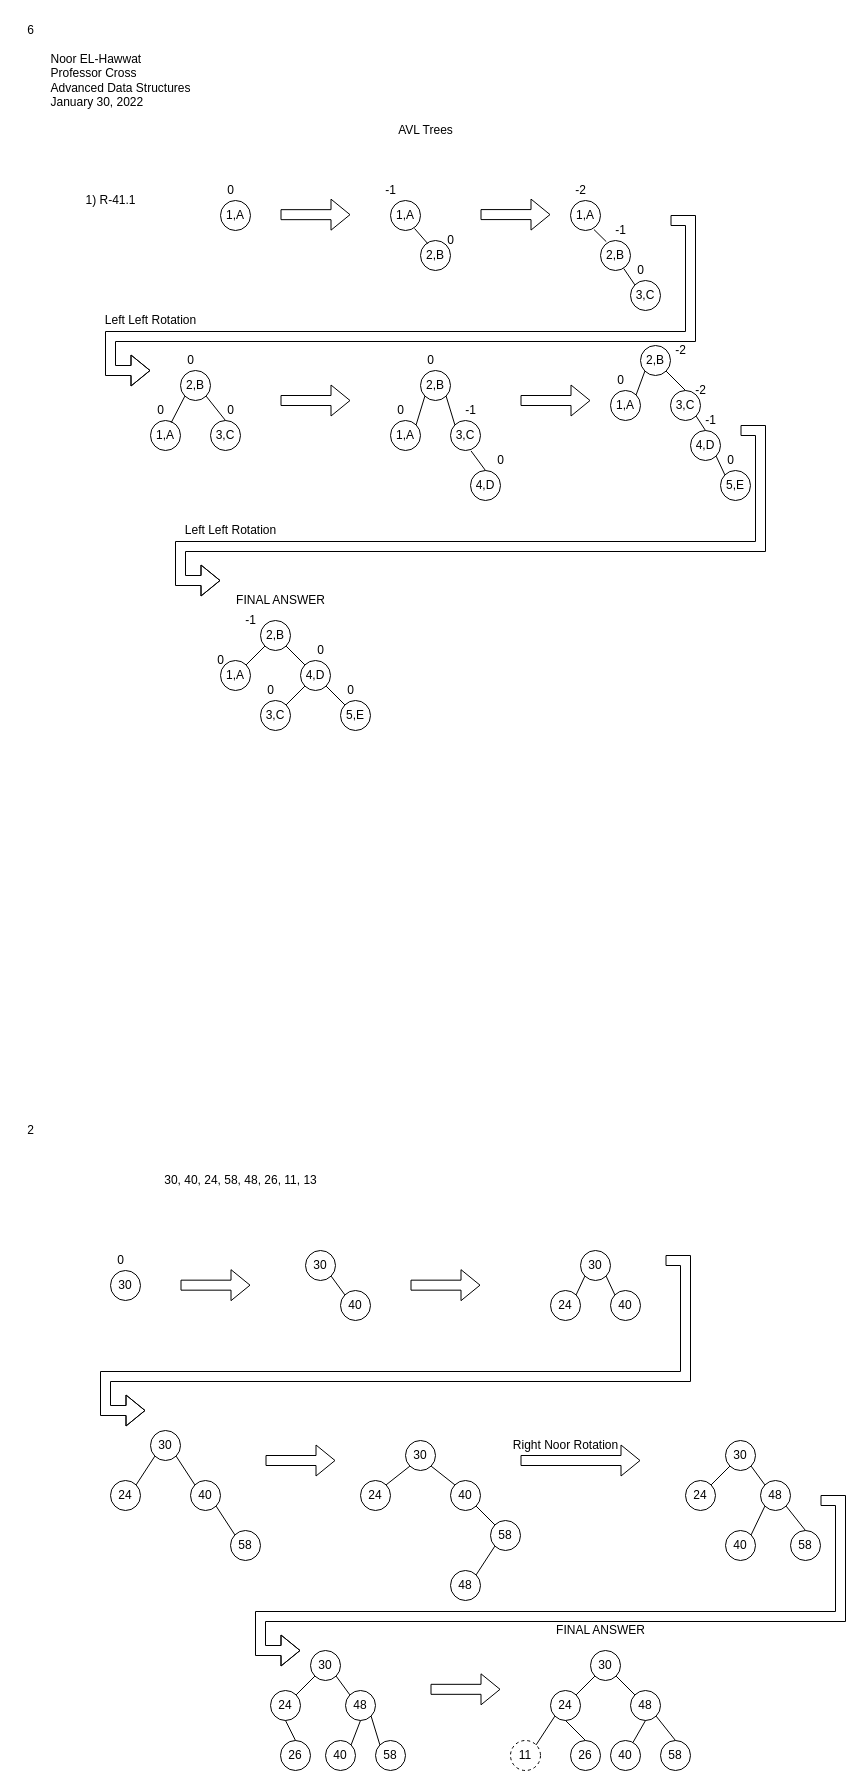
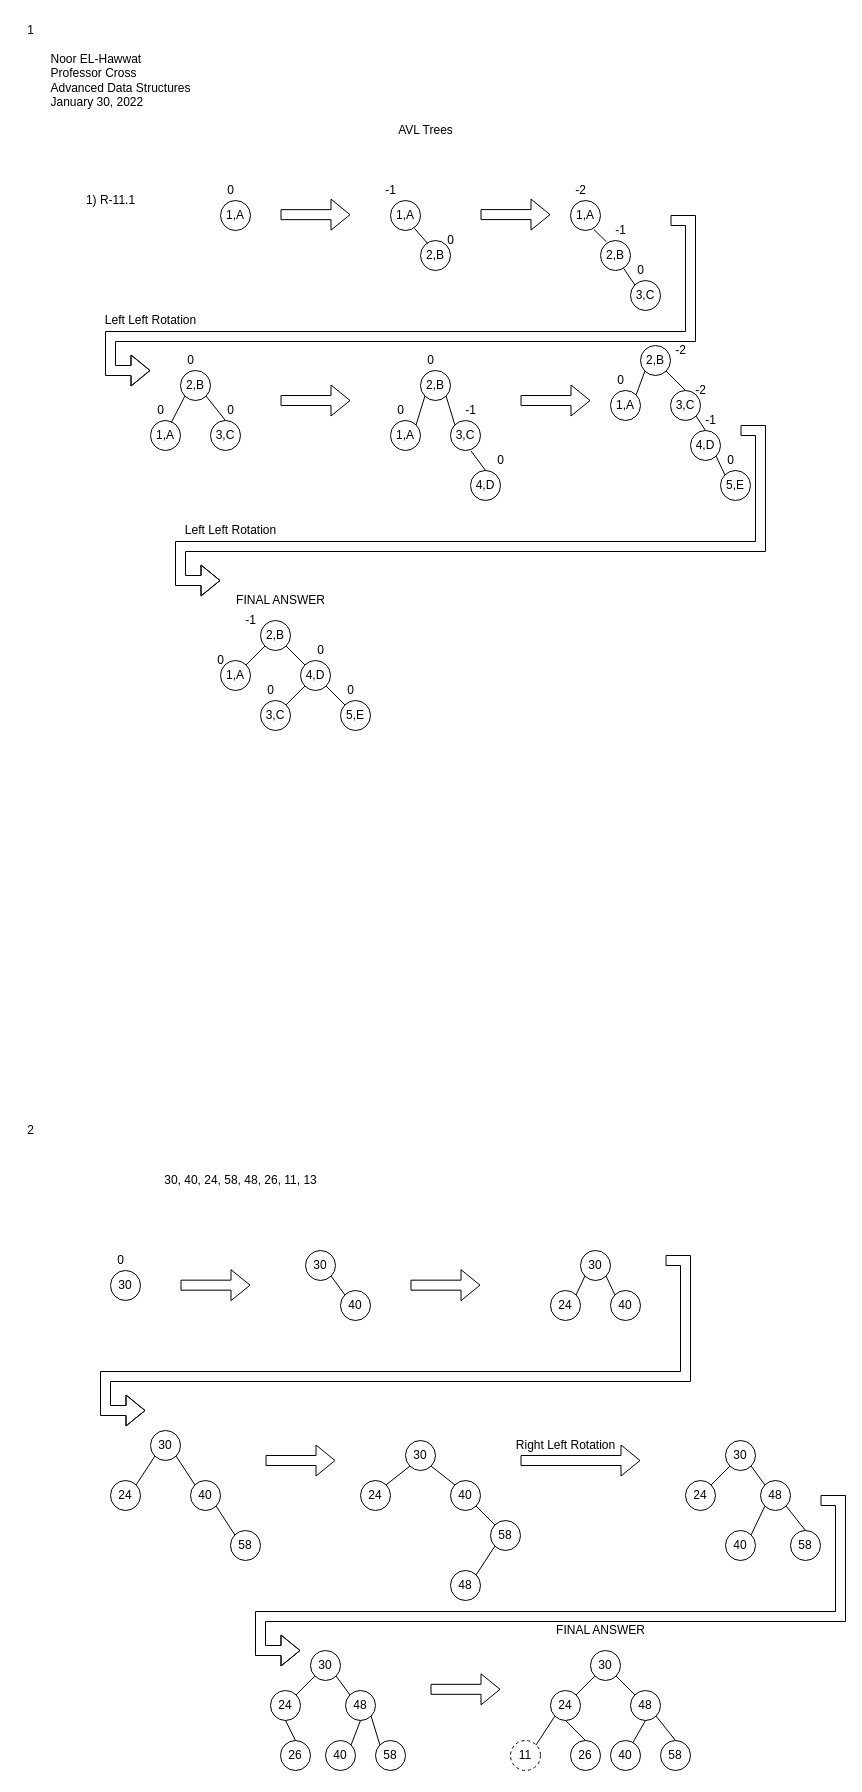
(31, 31) -> (31, 31)
(111, 201) -> (111, 201)
(566, 1446) -> (566, 1446)
